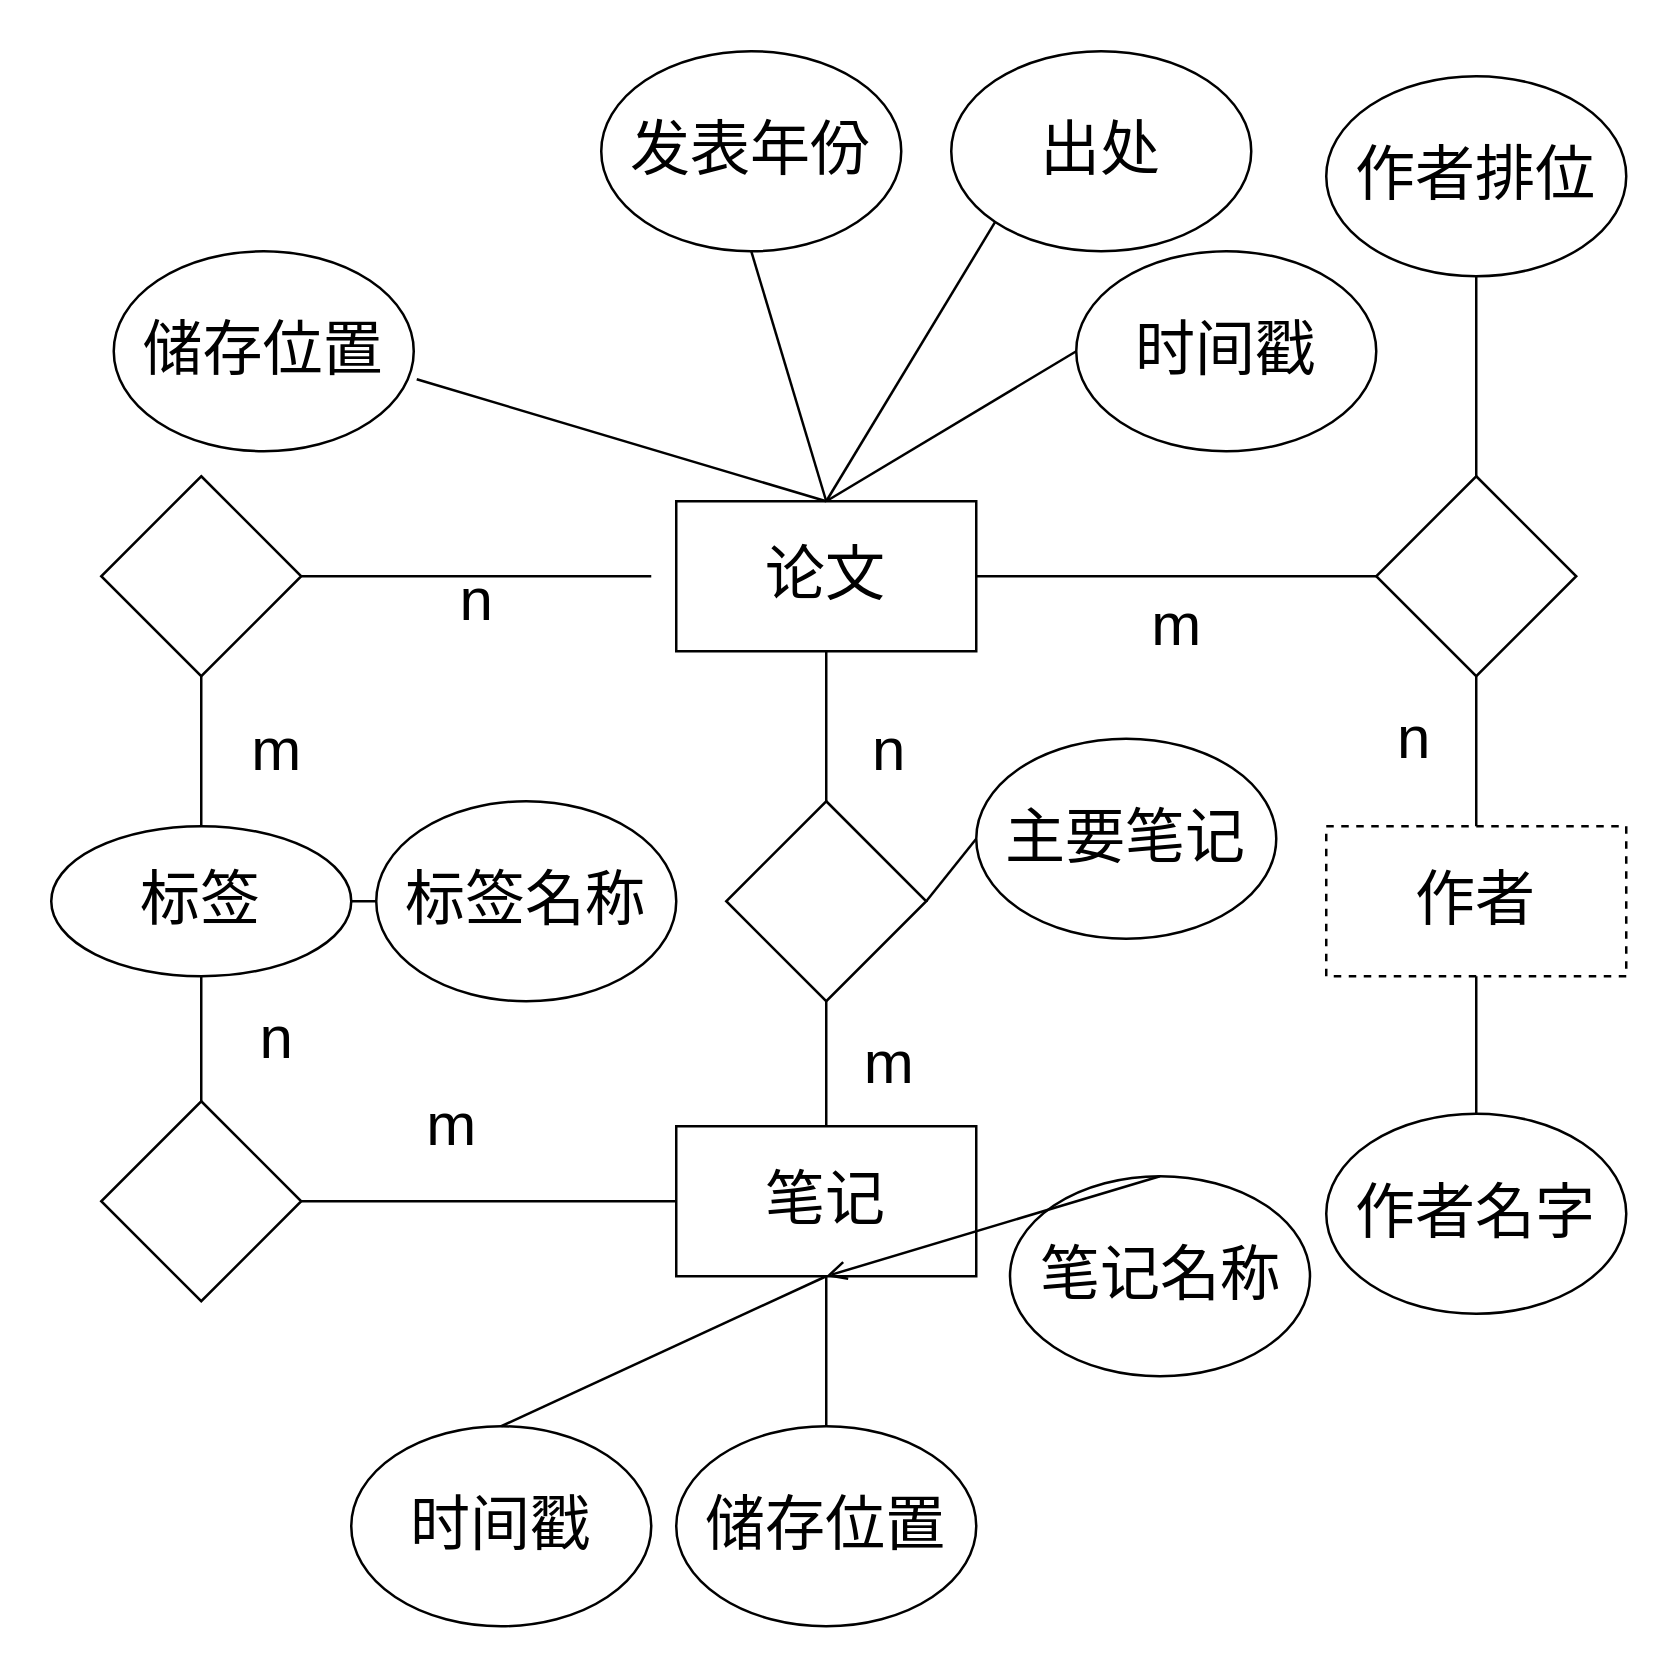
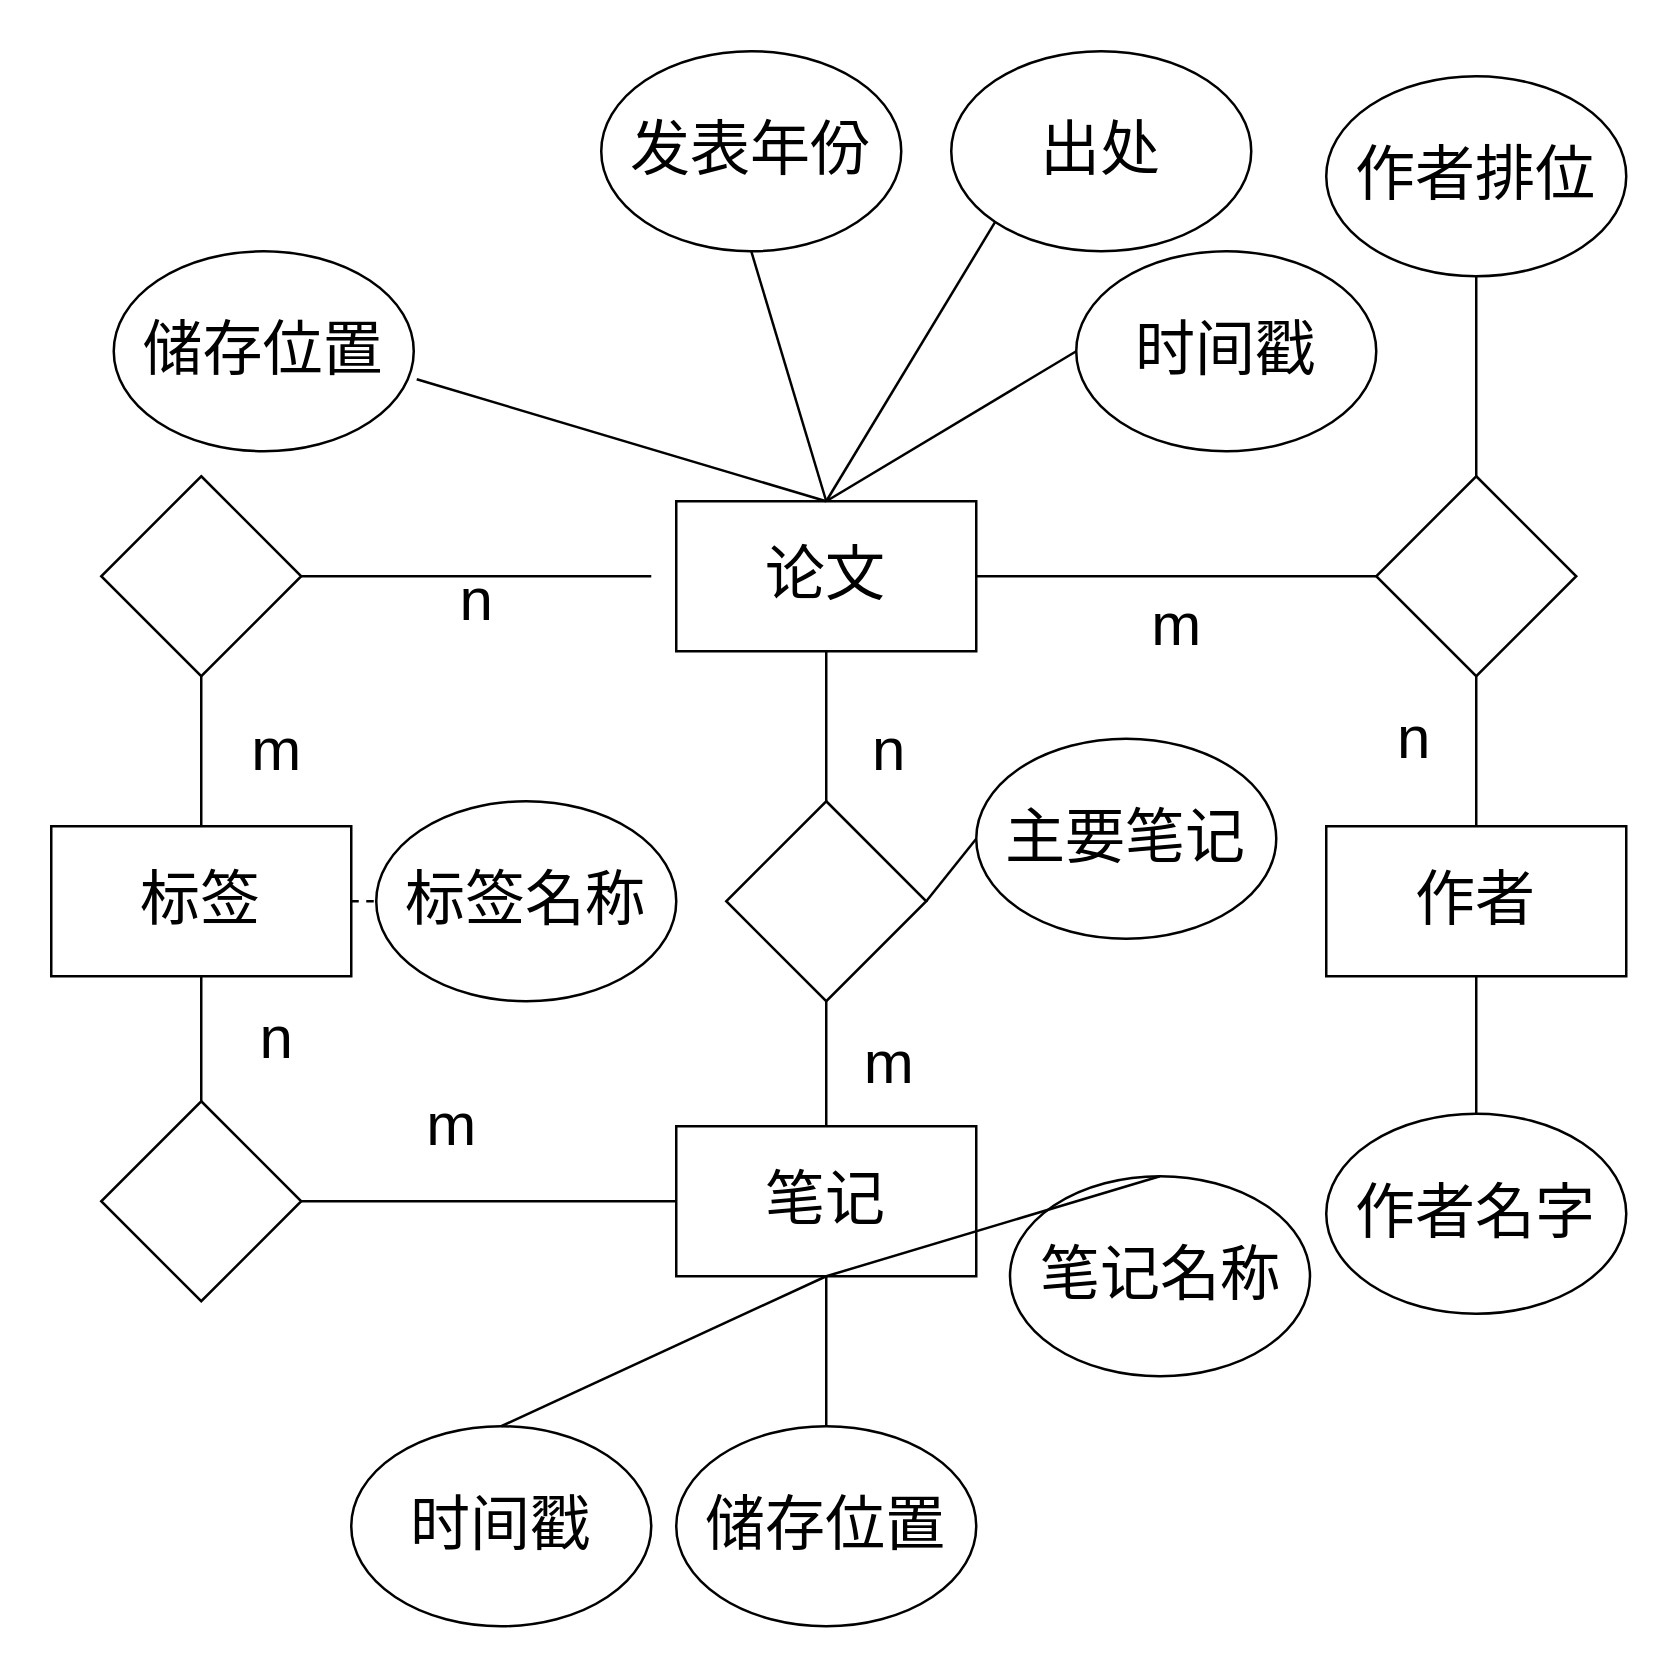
(201, 901) -> (201, 901)
(366, 901) -> (366, 901)
(1476, 901) -> (1476, 901)
(834, 1274) -> (833, 1274)
